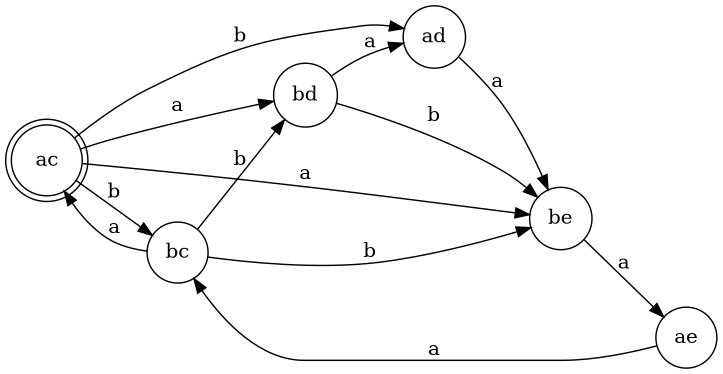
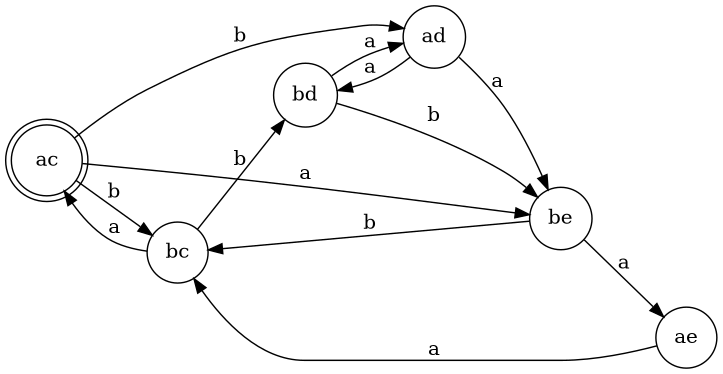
(169, 124) -> (383, 75)
(364, 264) -> (376, 235)
